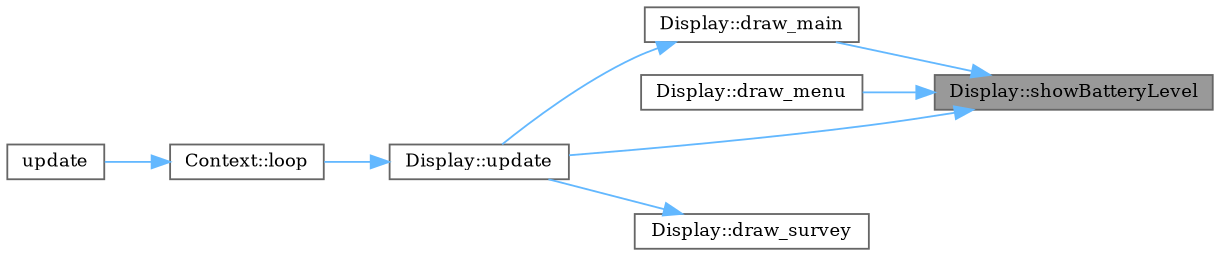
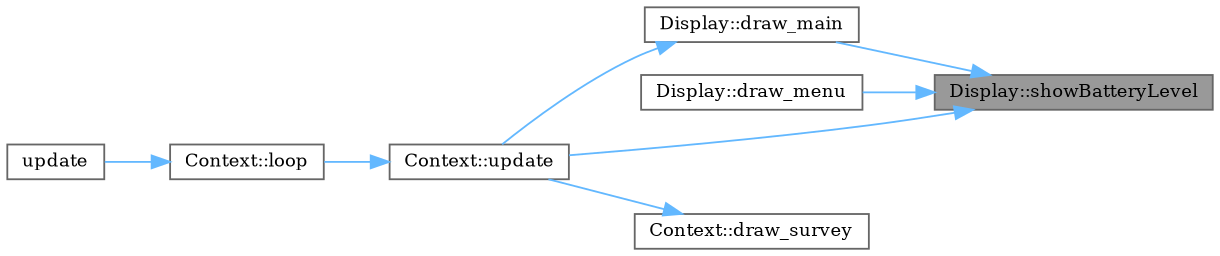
(479, 162) -> (479, 162)
(752, 231) -> (752, 231)
